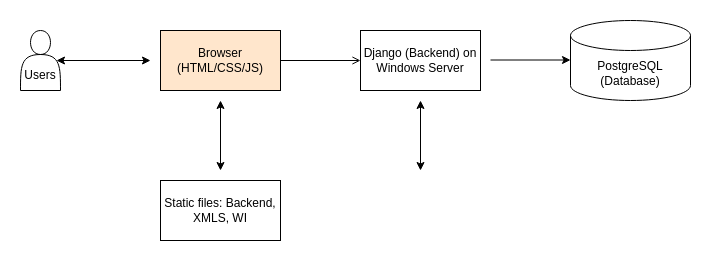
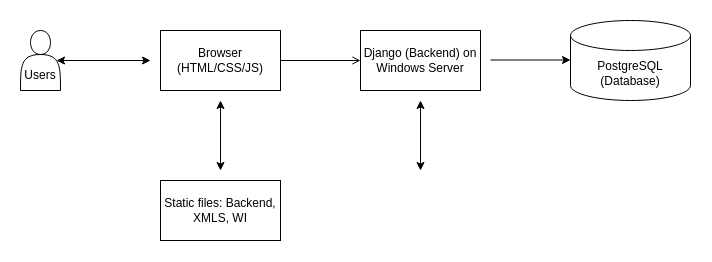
(221, 61) -> (221, 61)
